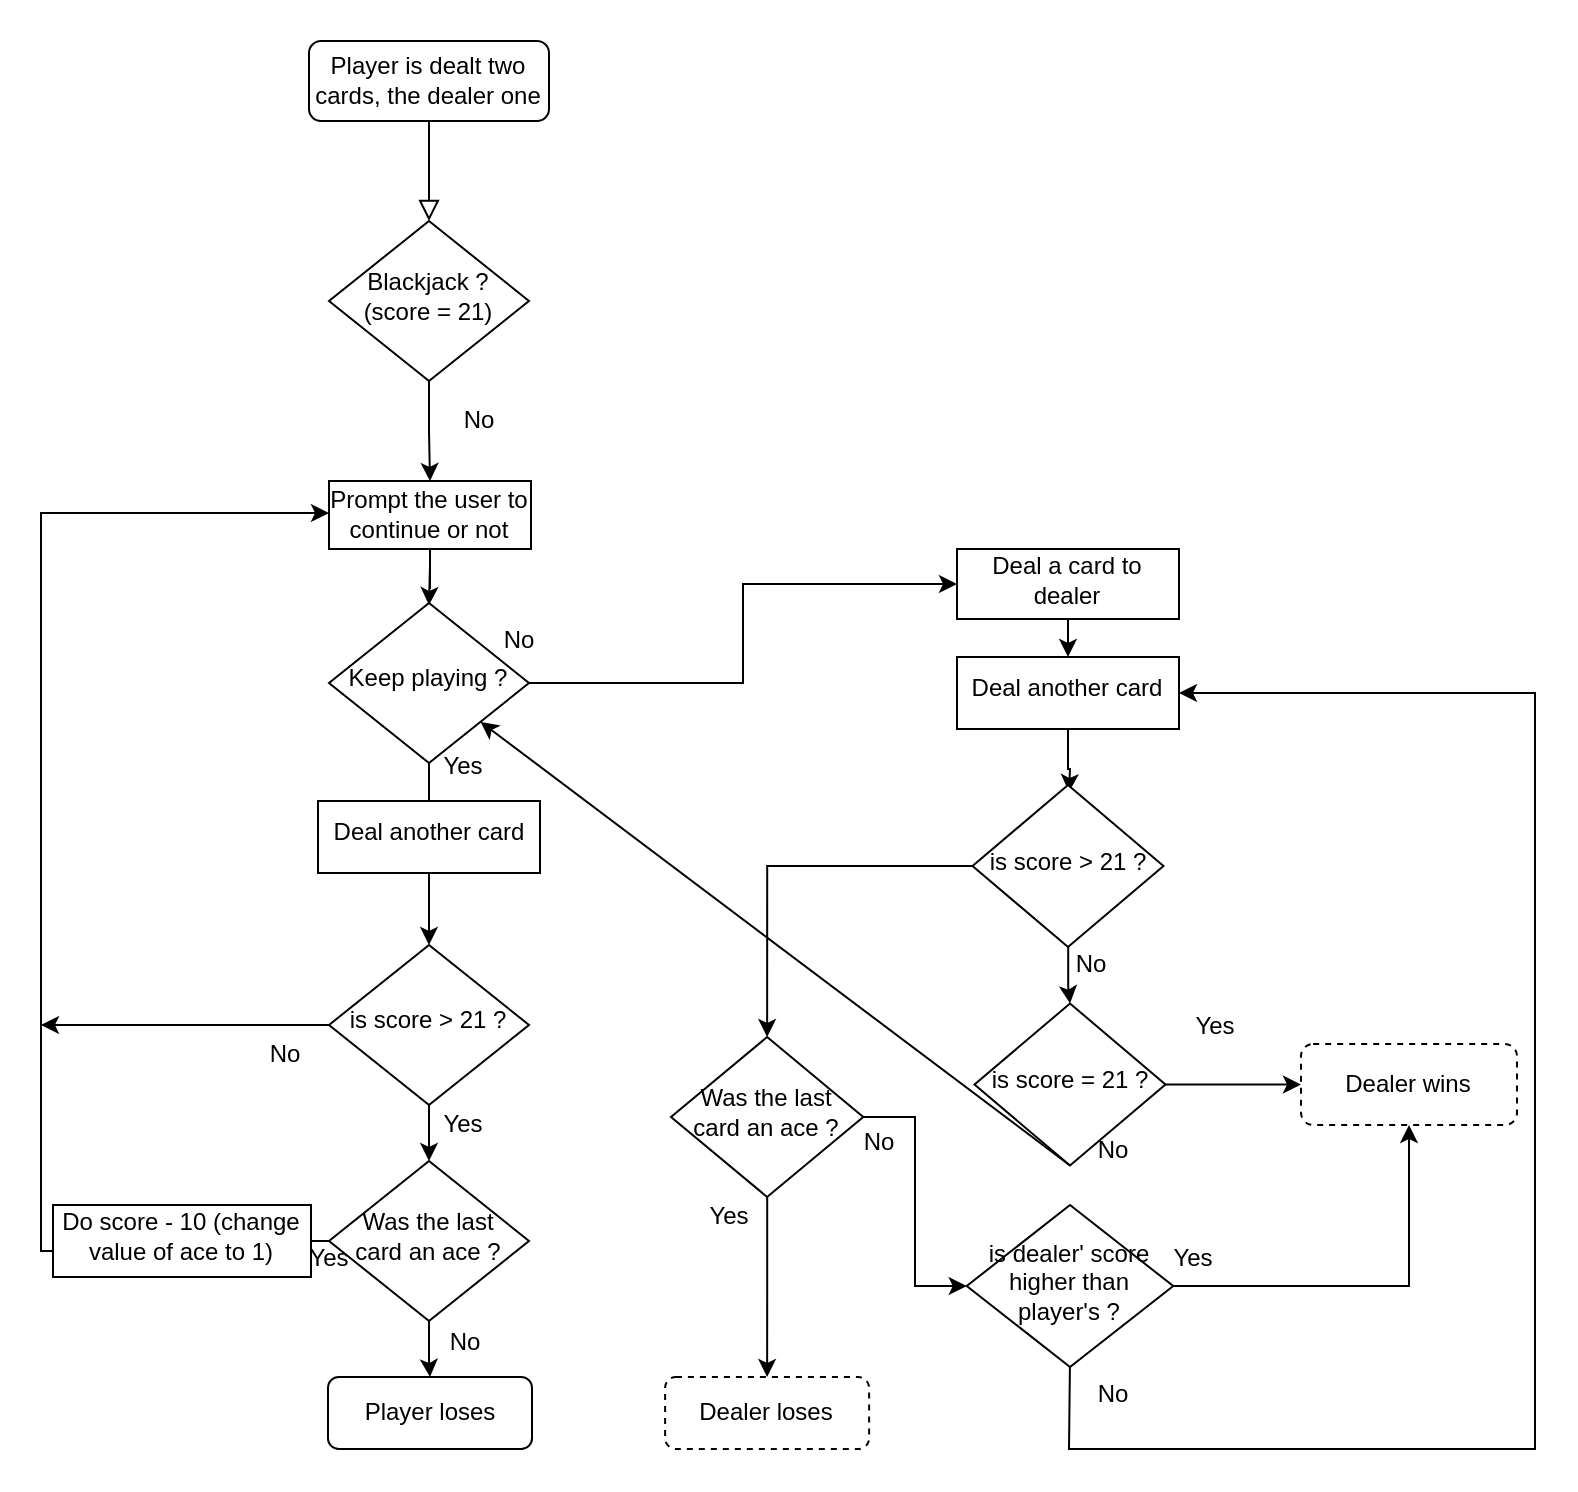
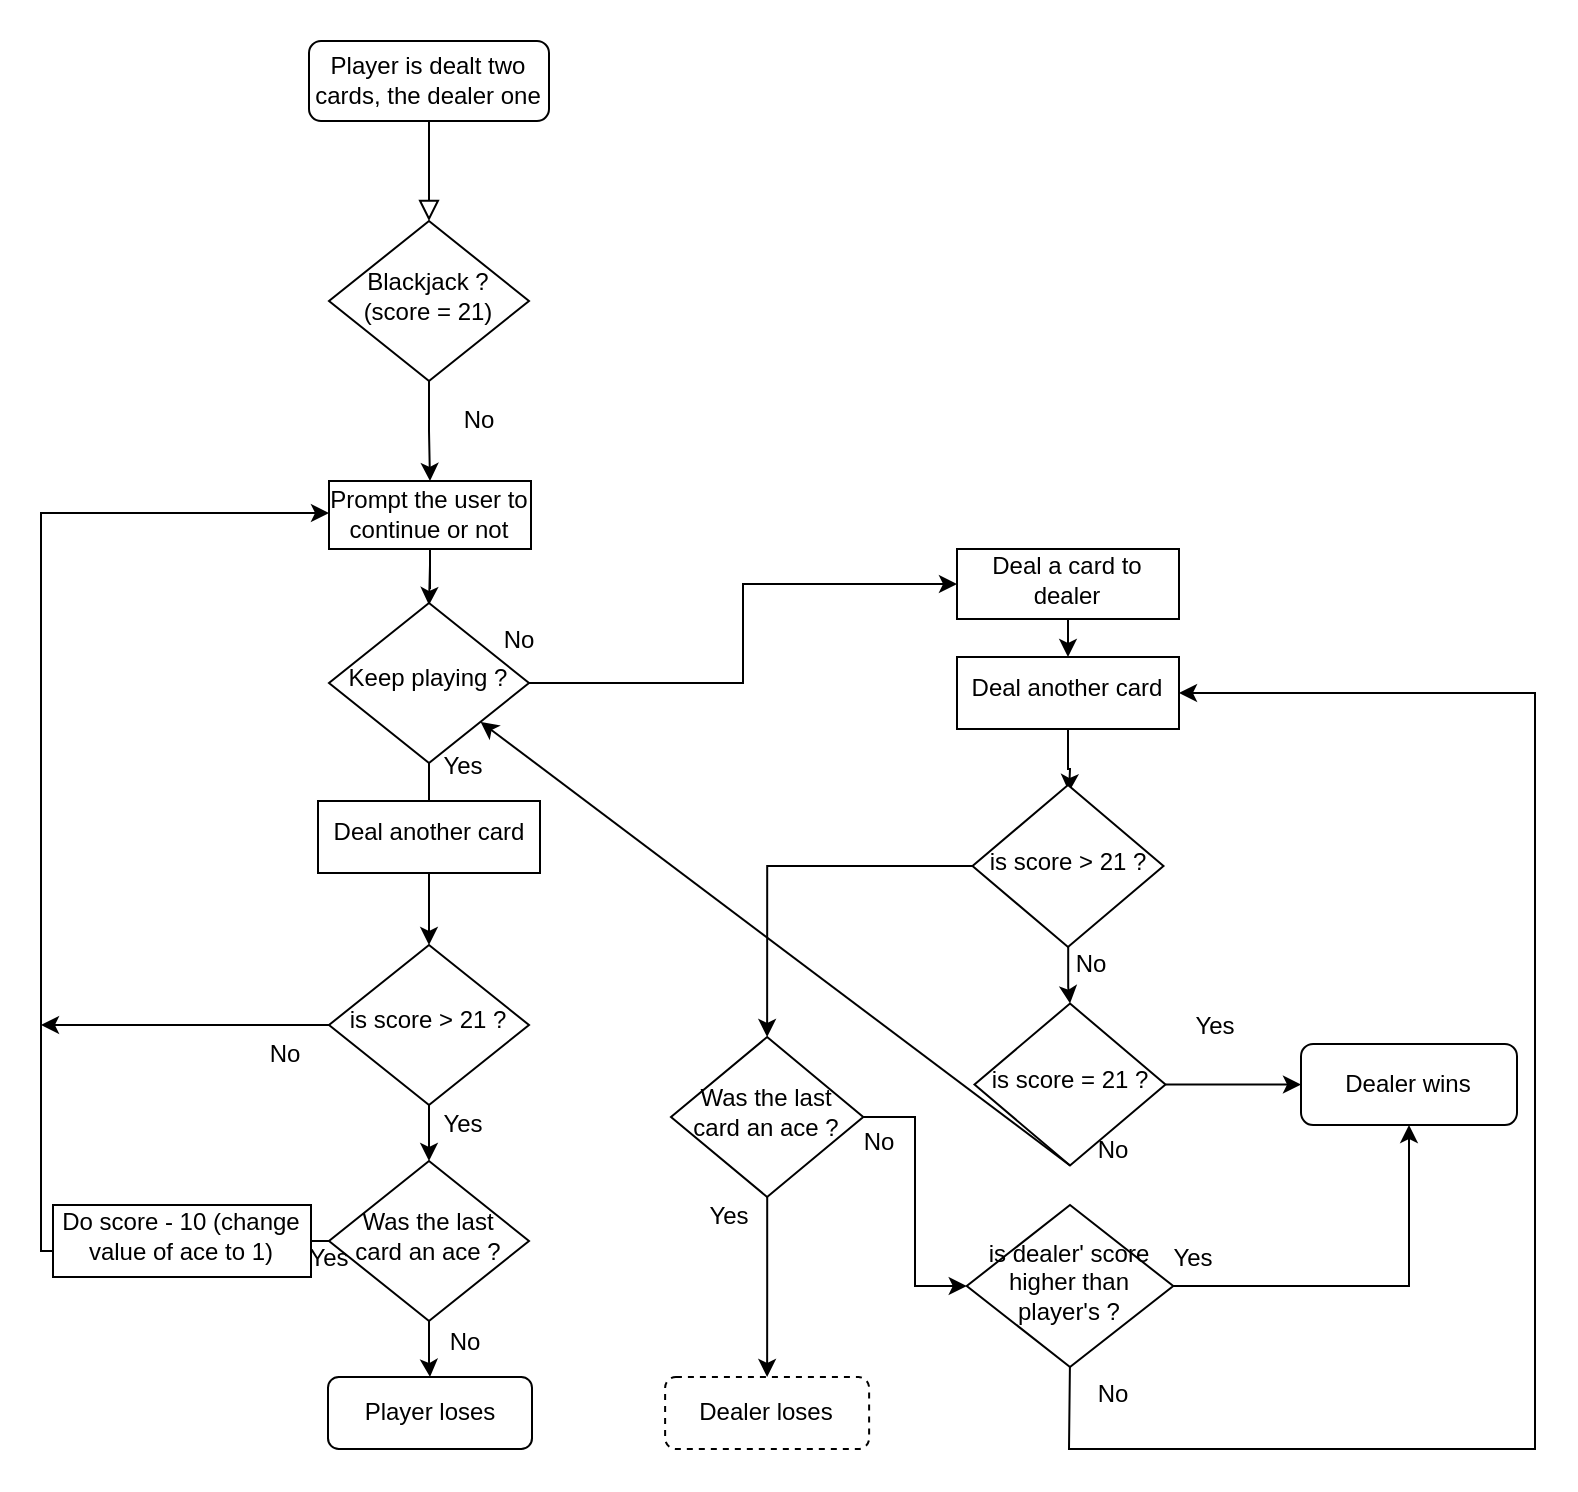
(1409, 1085) -> (1409, 1085)
